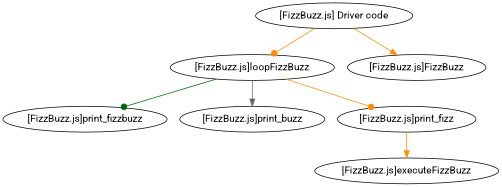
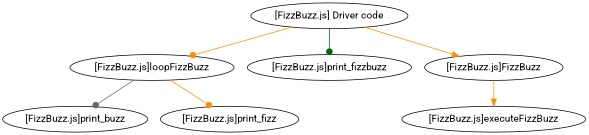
(252, 90) -> (116, 92)
(171, 92) -> (329, 39)
(407, 142) -> (494, 90)
